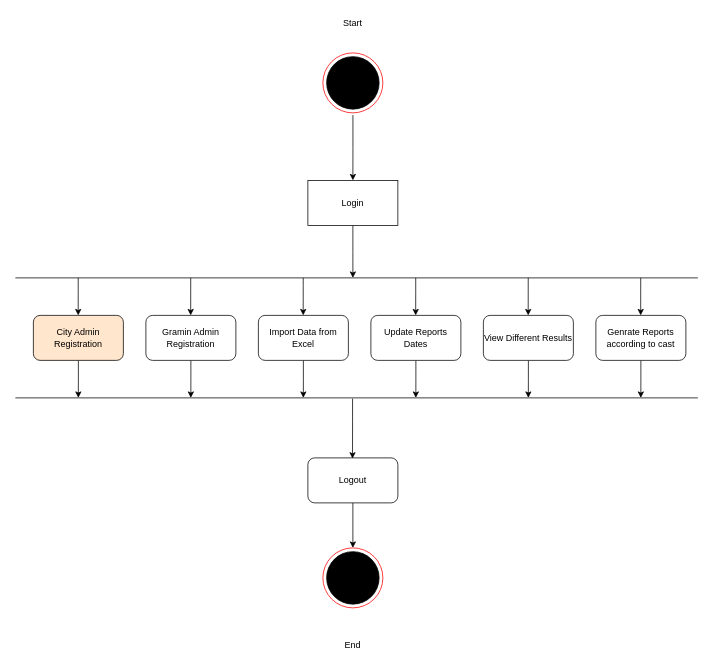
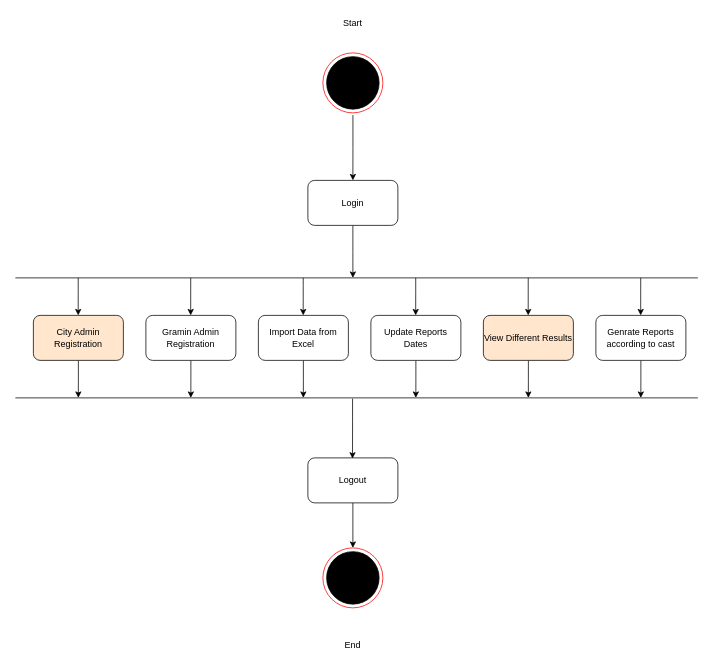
(353, 203) -> (353, 203)
(528, 338) -> (528, 338)
